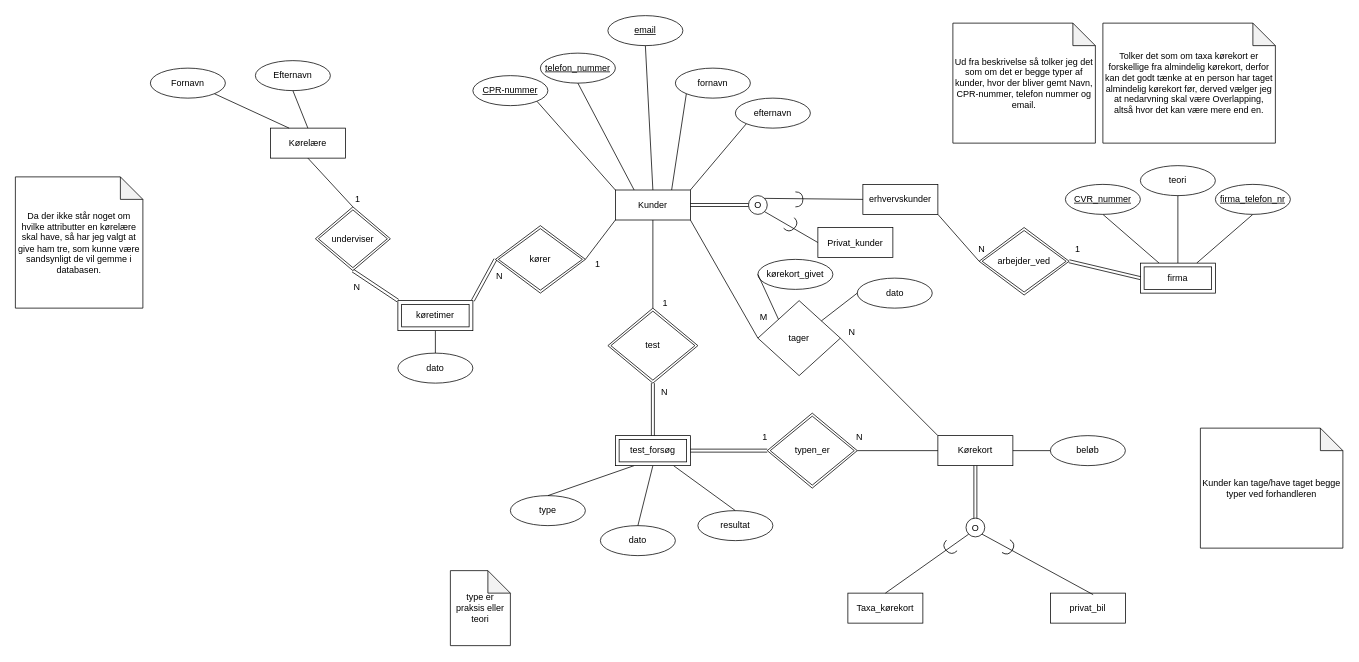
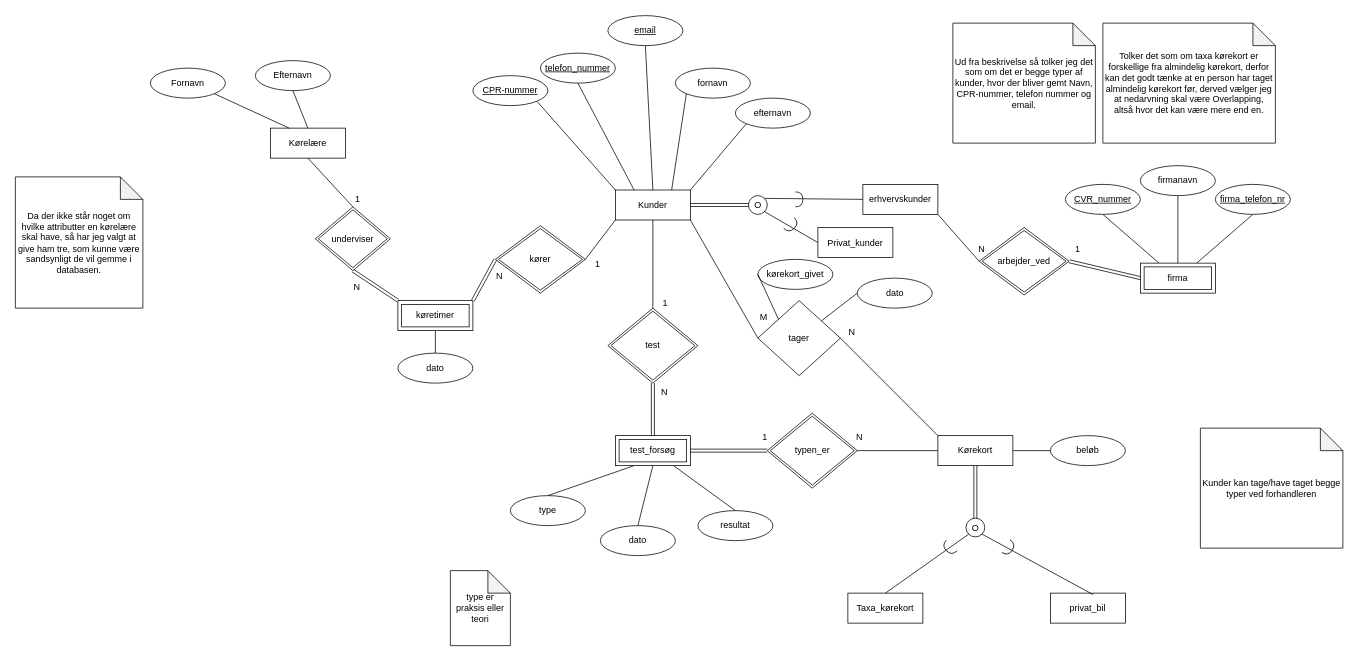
(1178, 180) -> (1178, 180)
